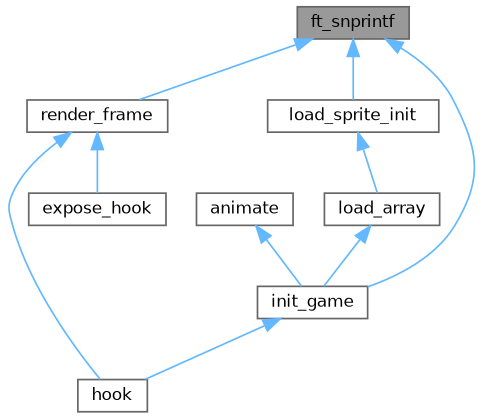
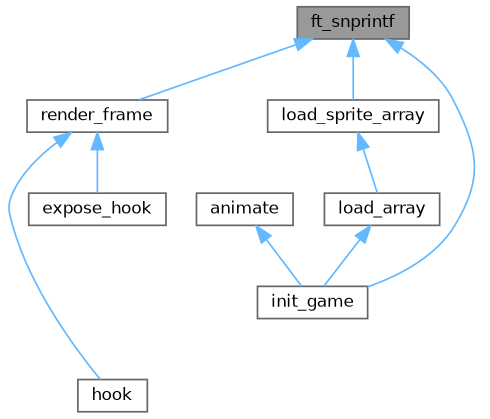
(353, 116) -> (353, 116)
(205, 353) -> none
